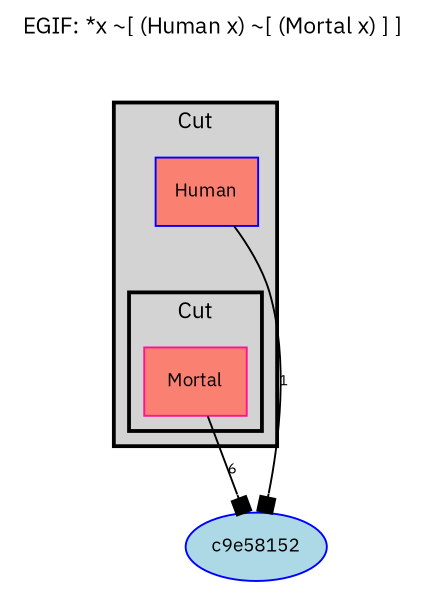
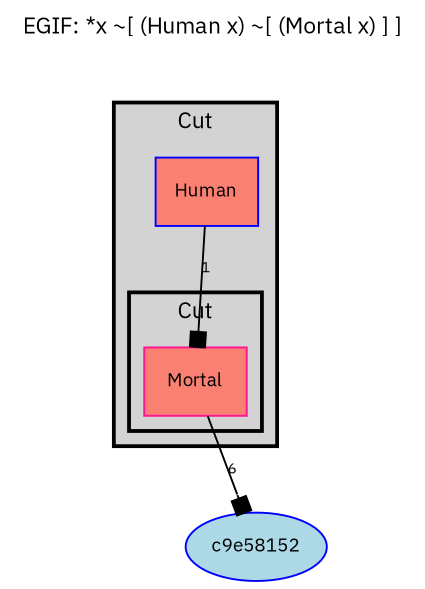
(280, 355) -> (202, 277)
